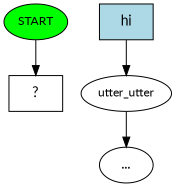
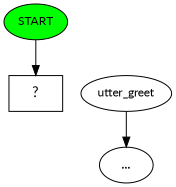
(126, 22) -> none
(126, 93) -> (126, 93)
